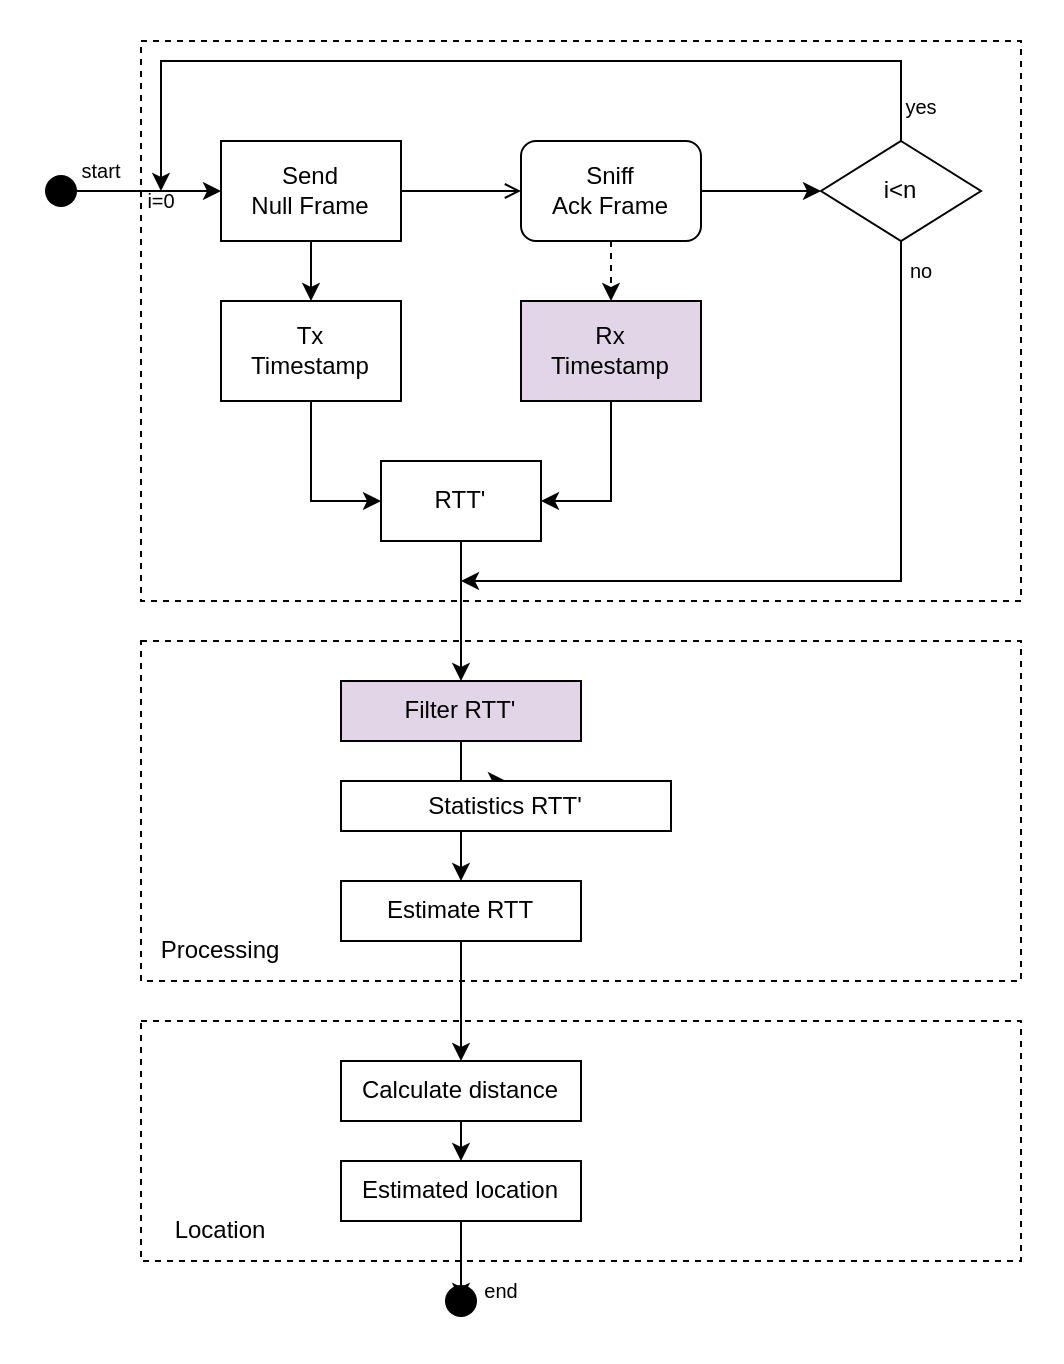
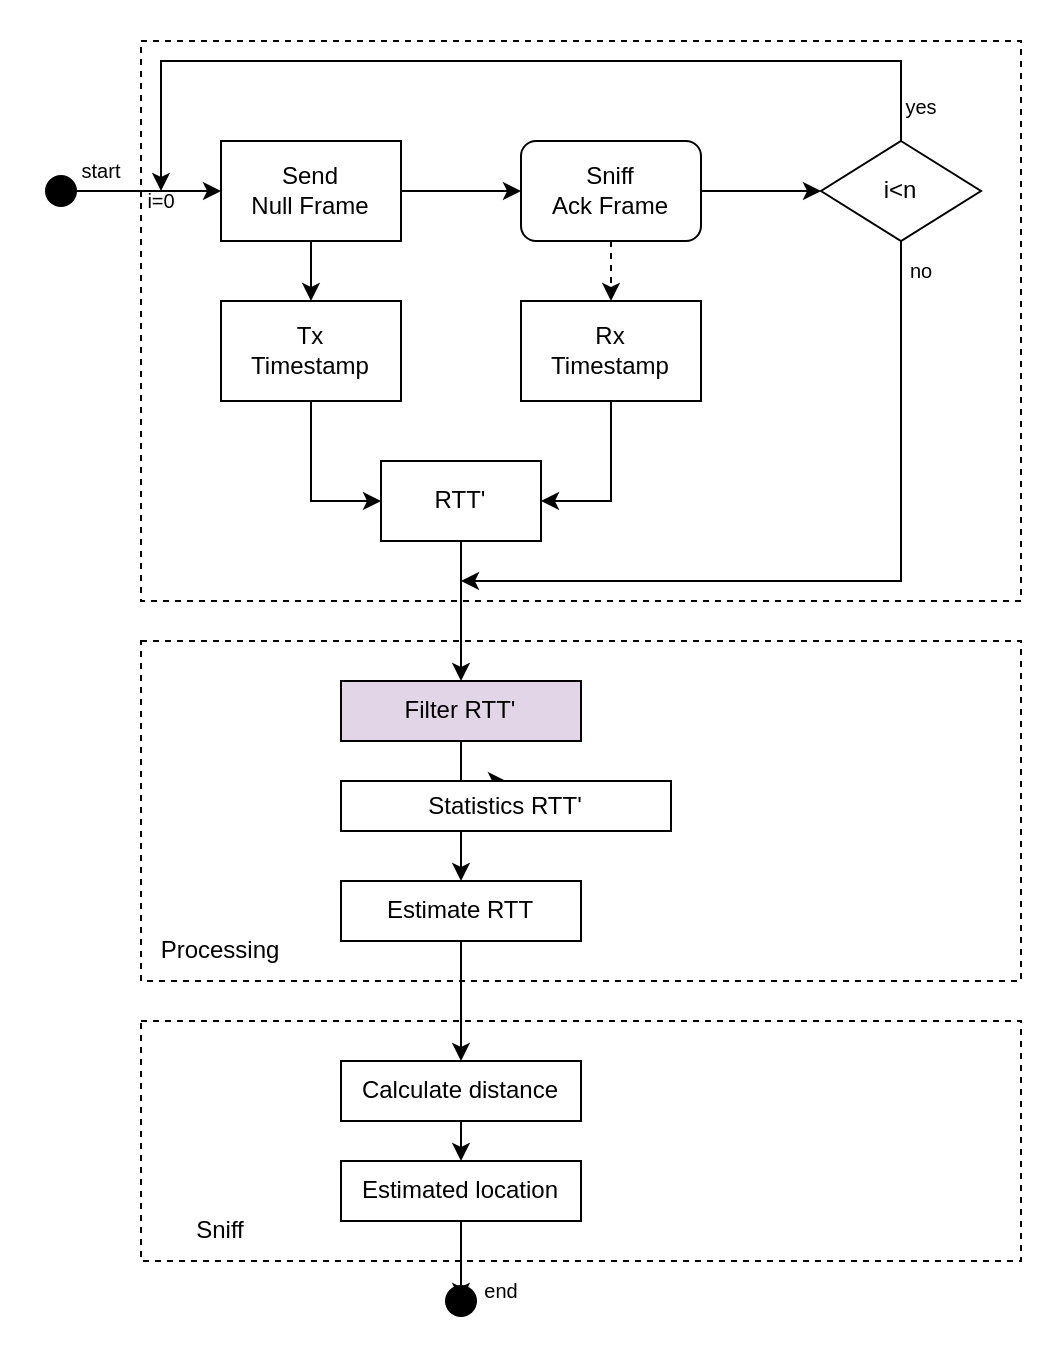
(508, 191) -> (506, 191)
(611, 351) -> (611, 351)
(221, 1231) -> (221, 1231)
